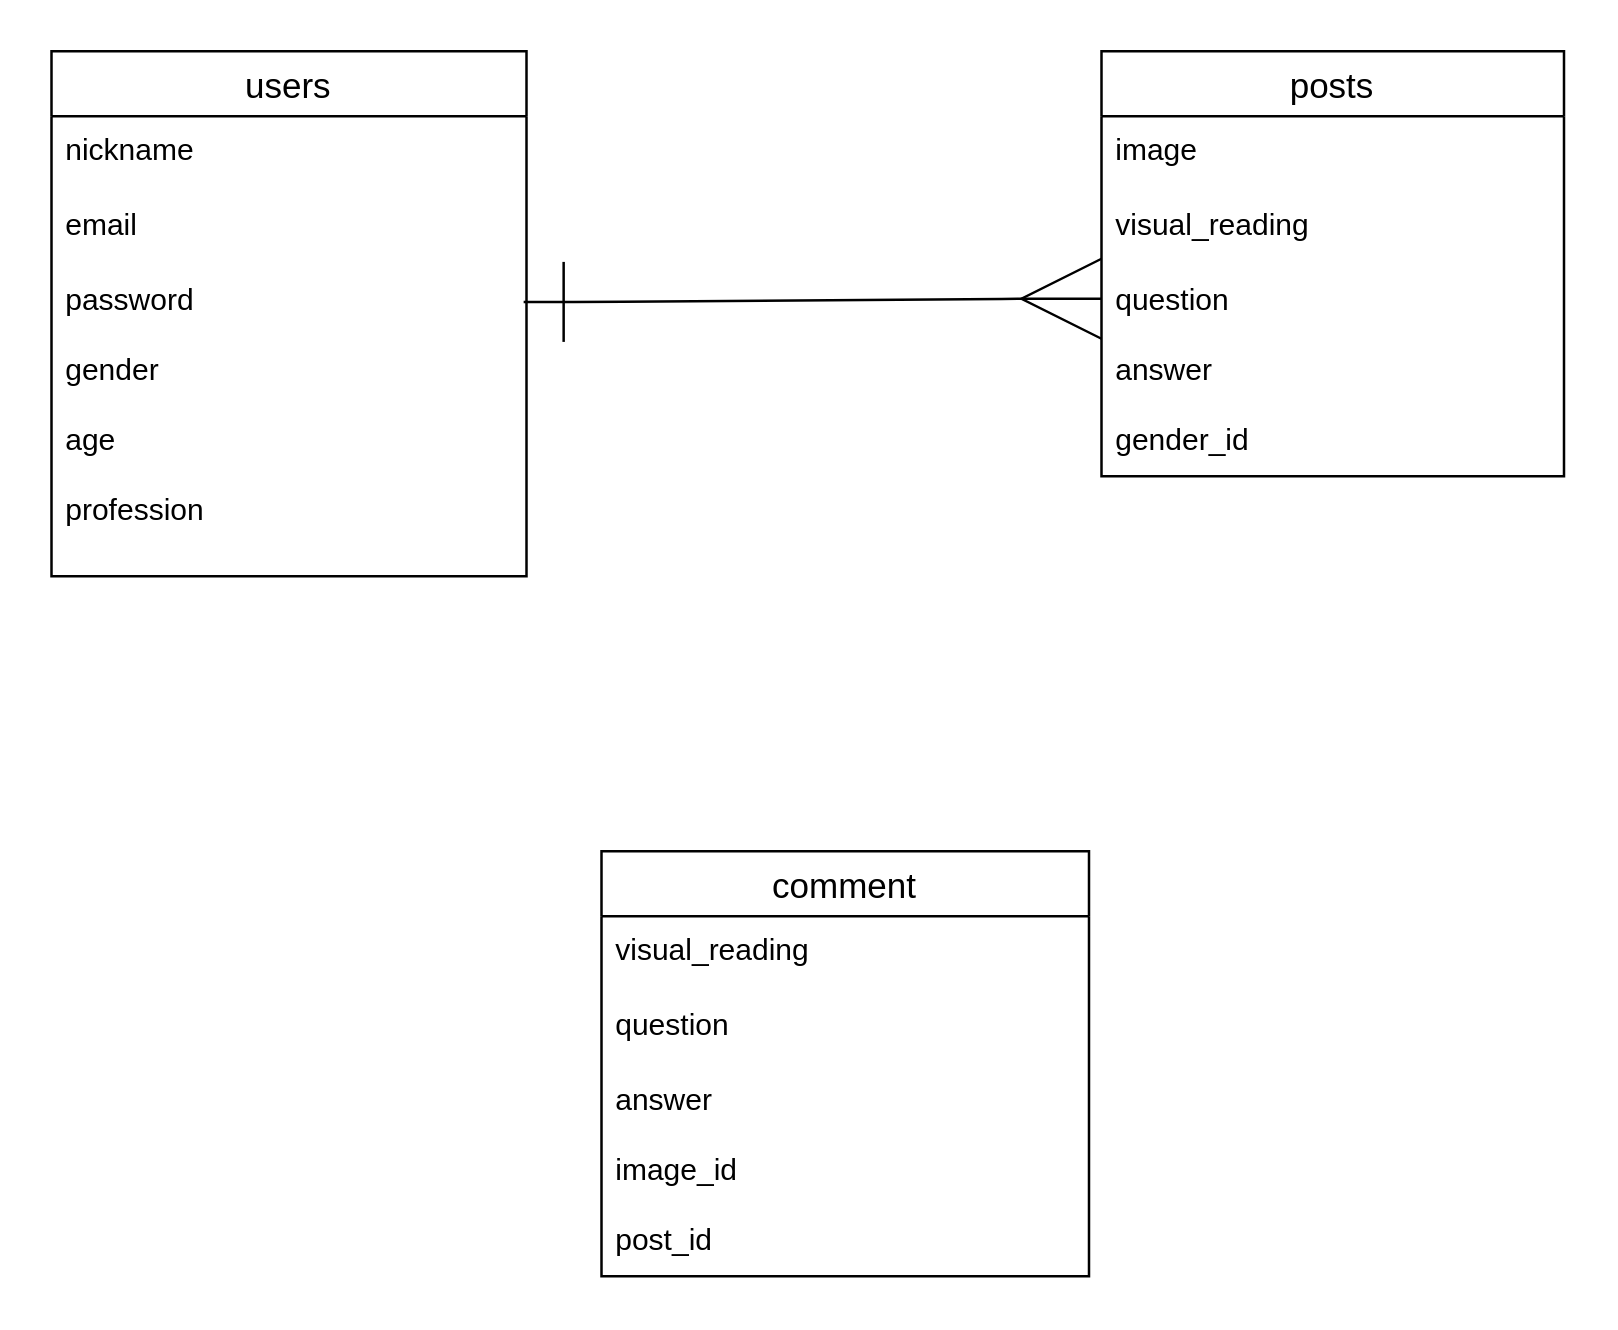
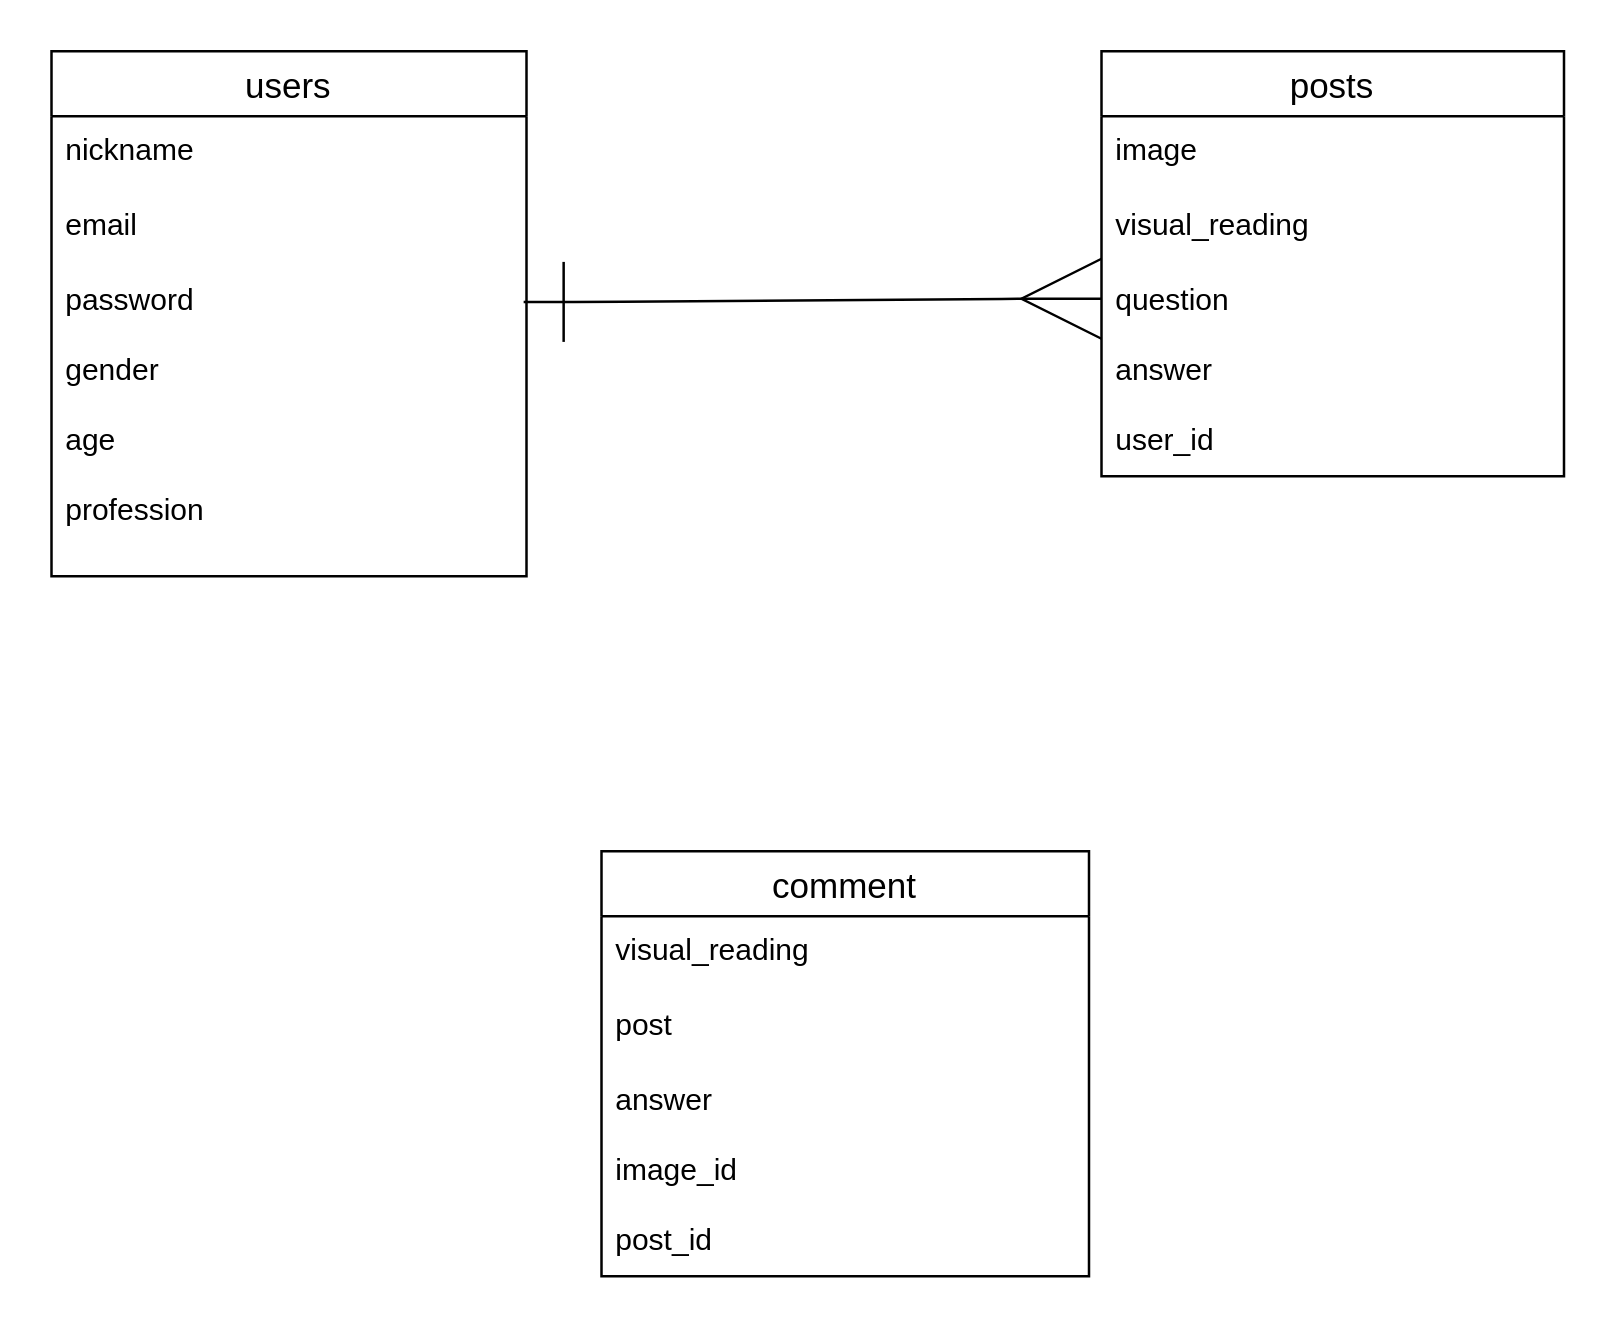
(1178, 300) -> (1178, 300)
(678, 1025) -> (649, 1025)
